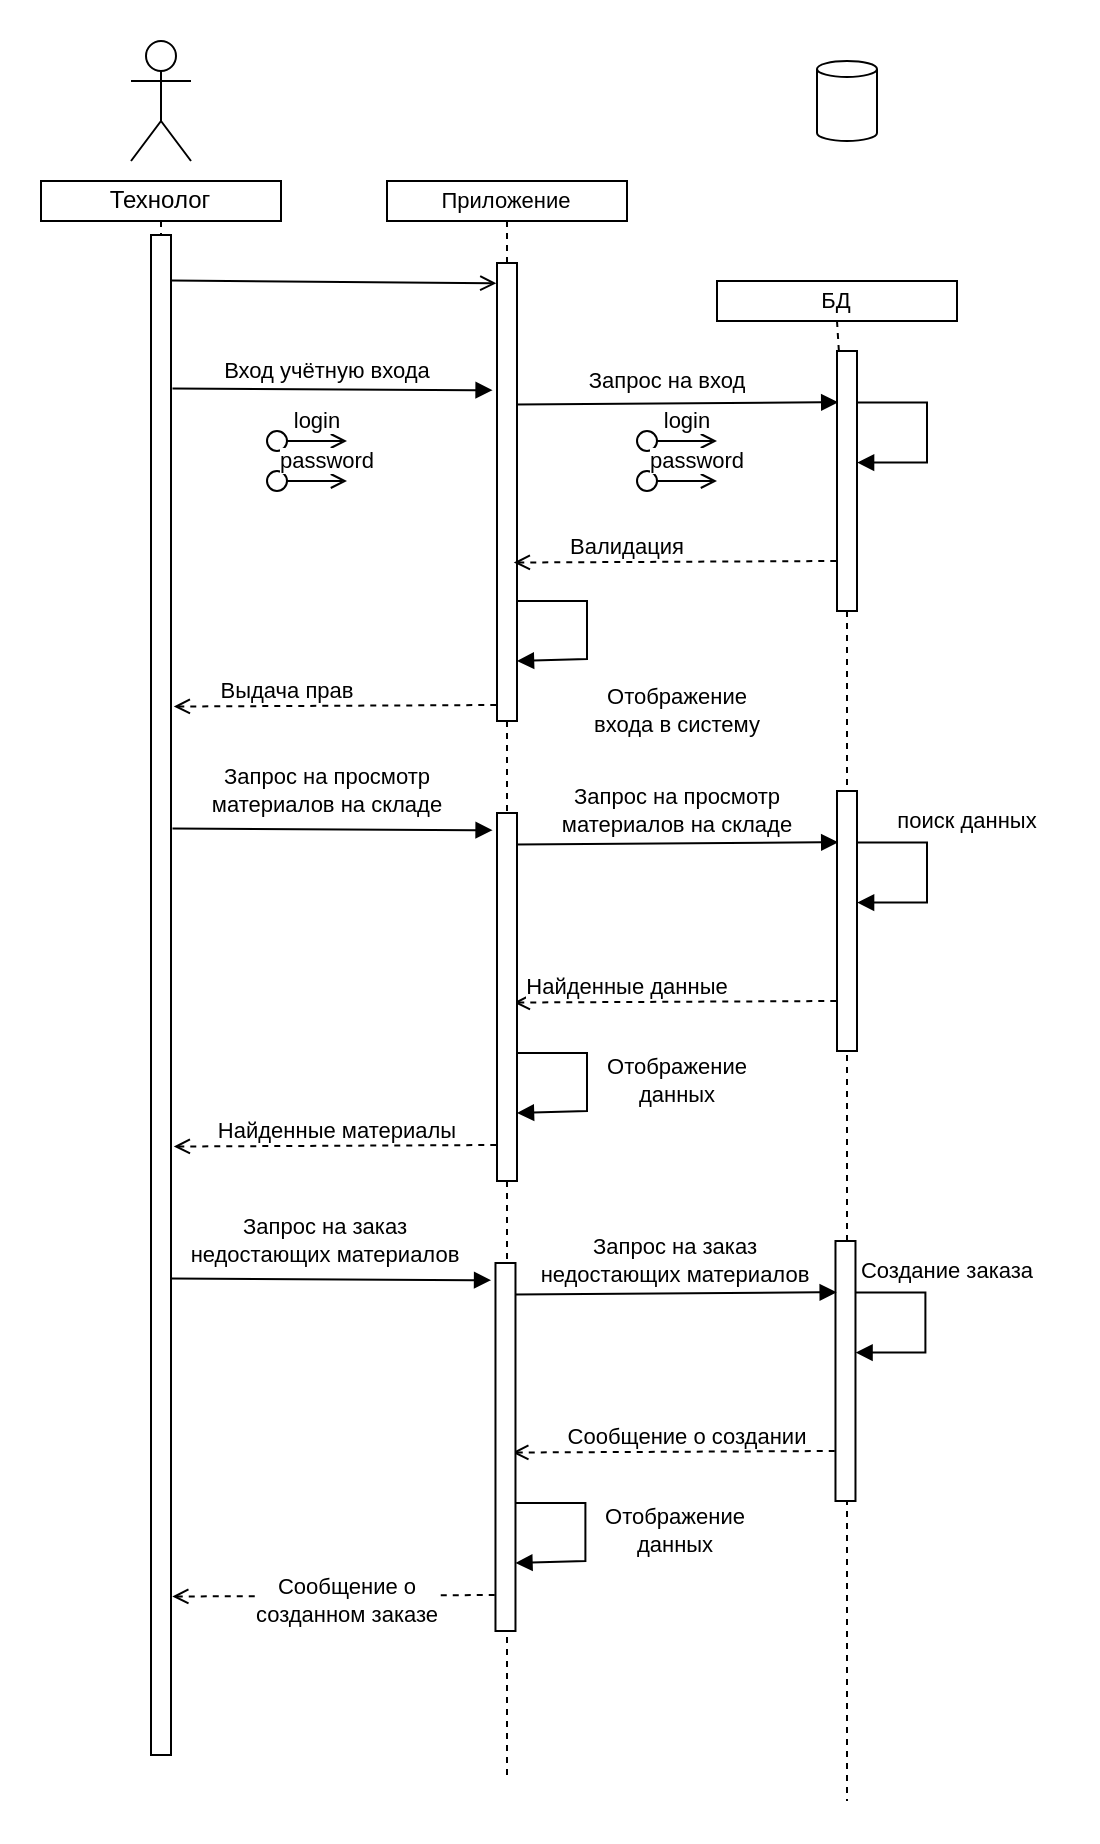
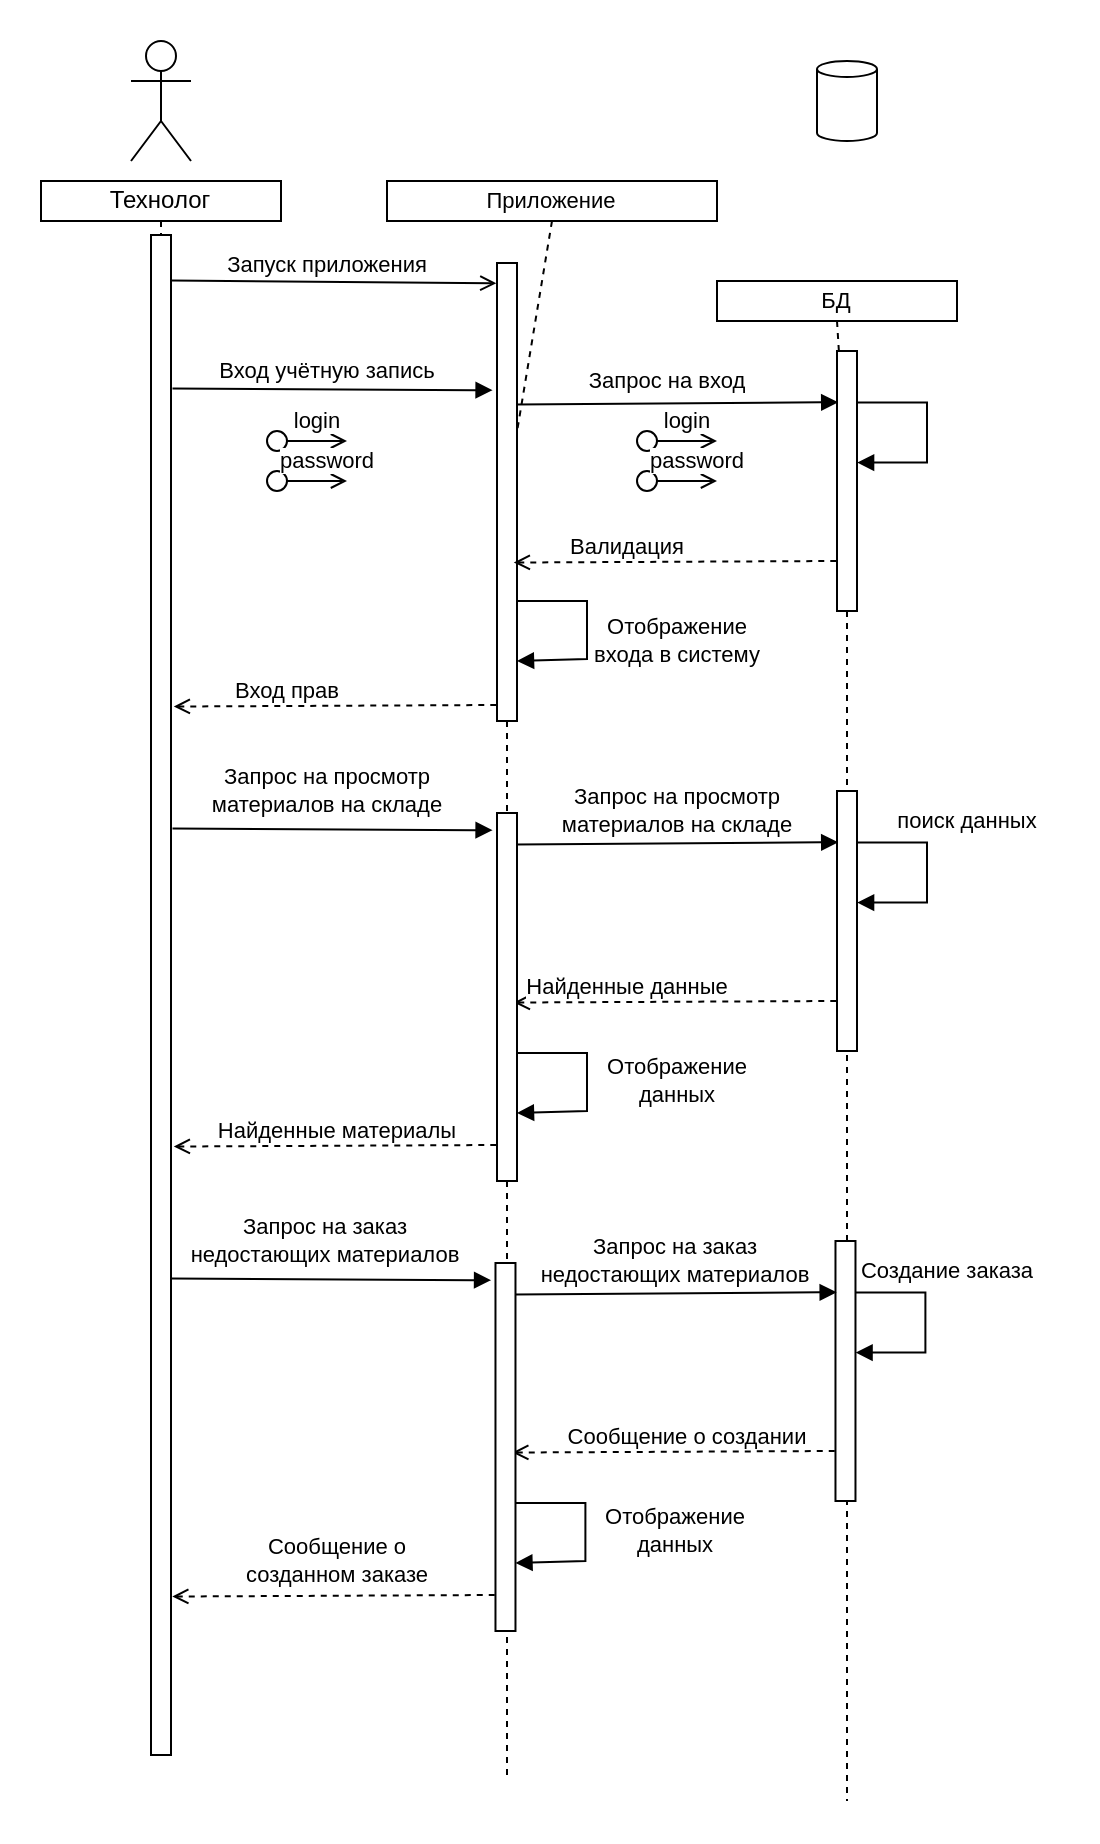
(507, 201) -> (552, 201)
none -> (327, 265)
(328, 371) -> (328, 371)
(288, 691) -> (288, 691)
(677, 711) -> (677, 641)
(347, 1601) -> (337, 1561)
